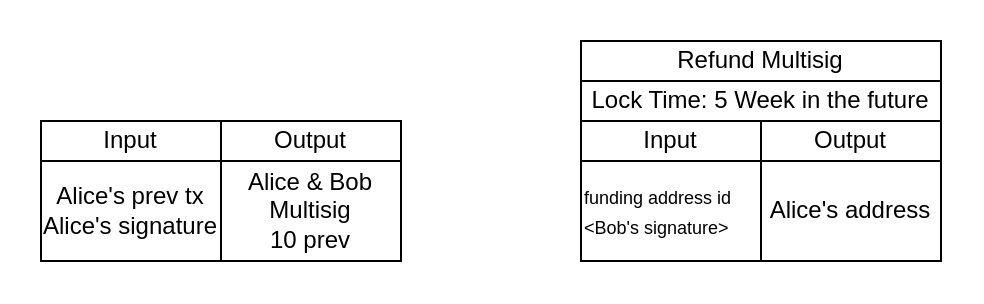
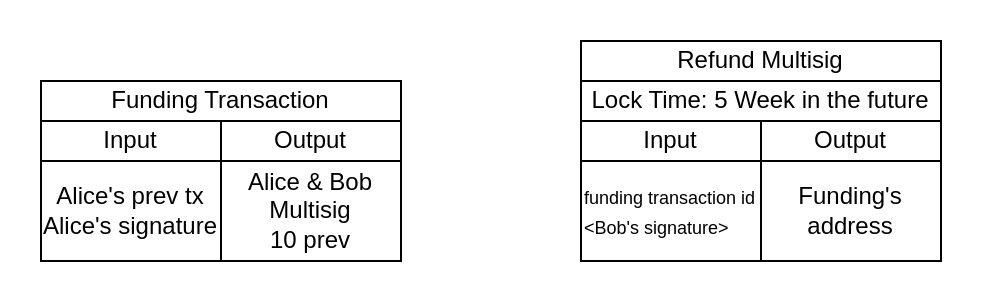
none -> (221, 101)
(673, 211) -> (673, 211)
(851, 211) -> (851, 211)
